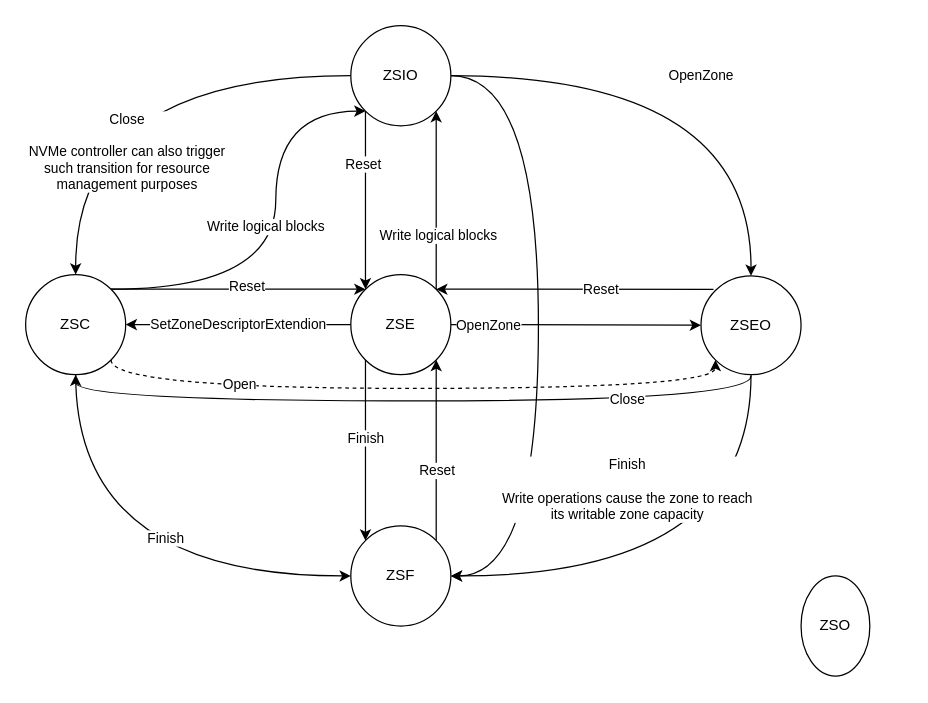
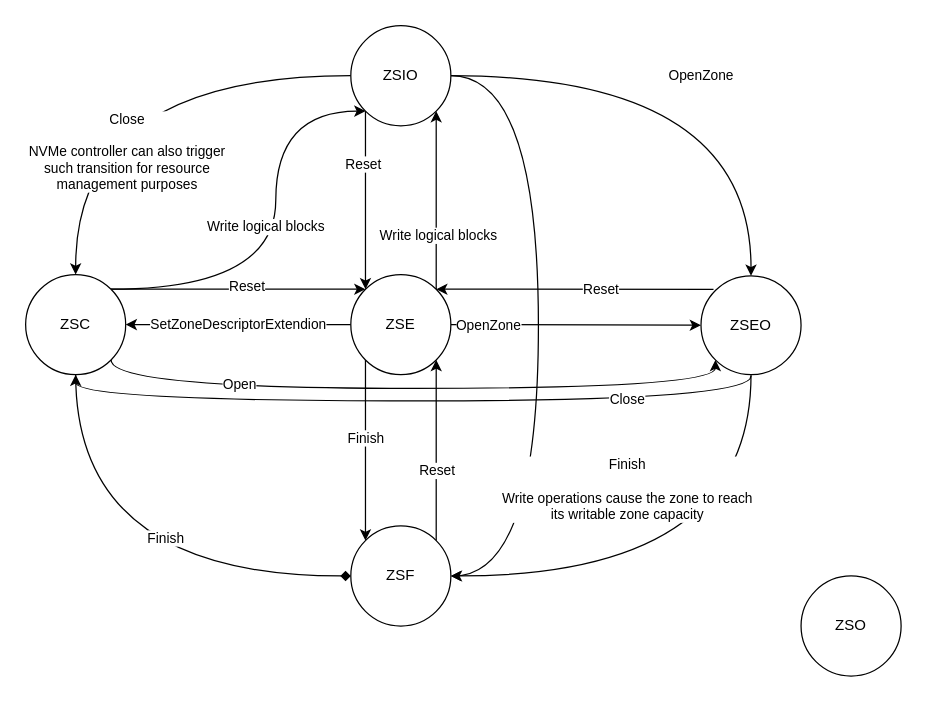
(484, 388) -> (484, 388)
(501, 551) -> (498, 551)
(341, 576) -> (340, 576)
(835, 626) -> (851, 626)
